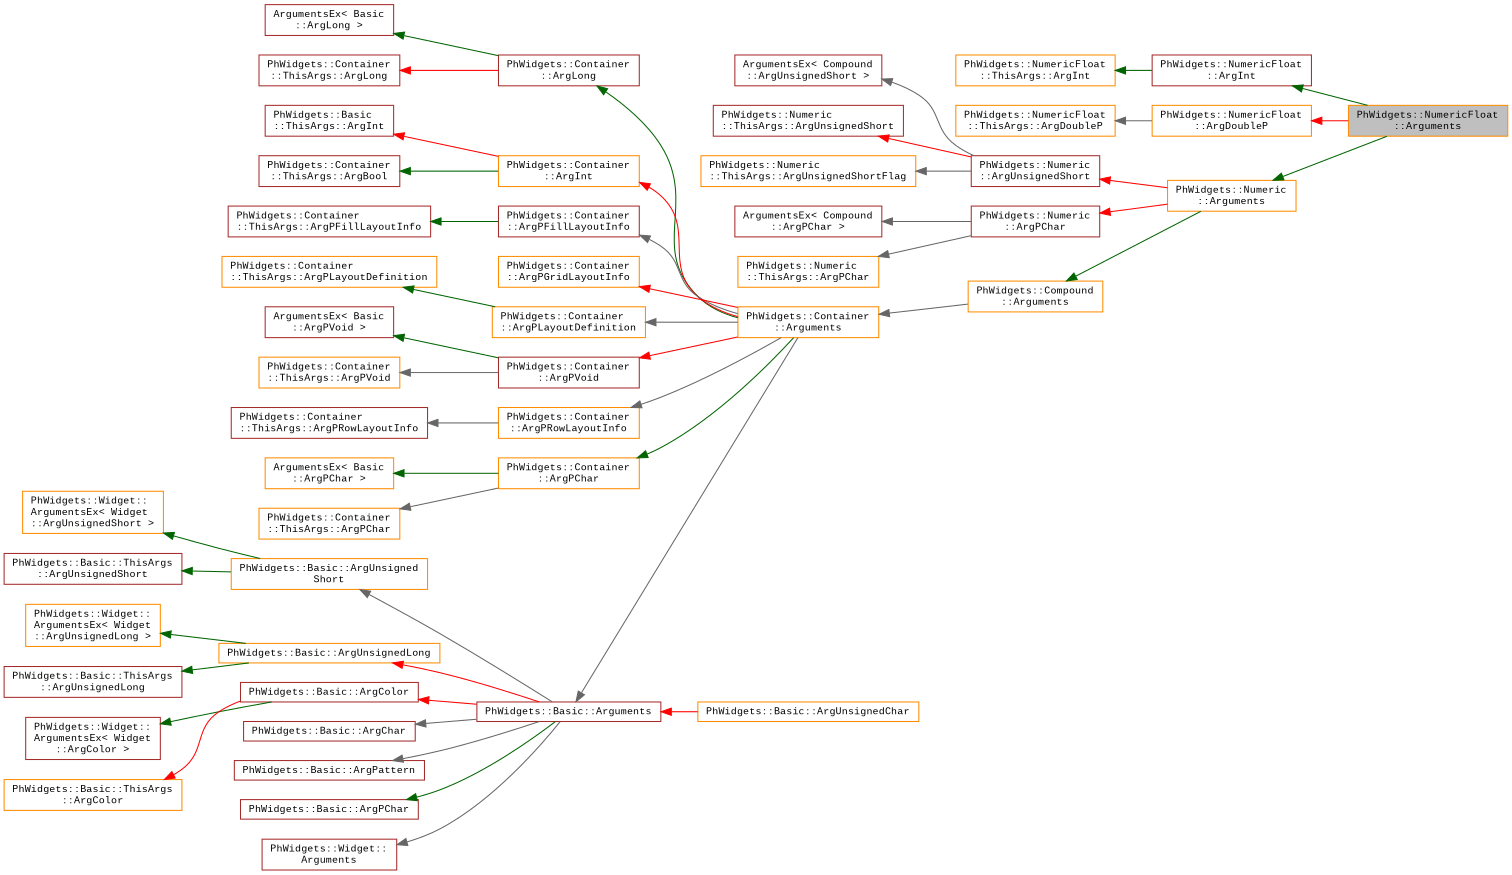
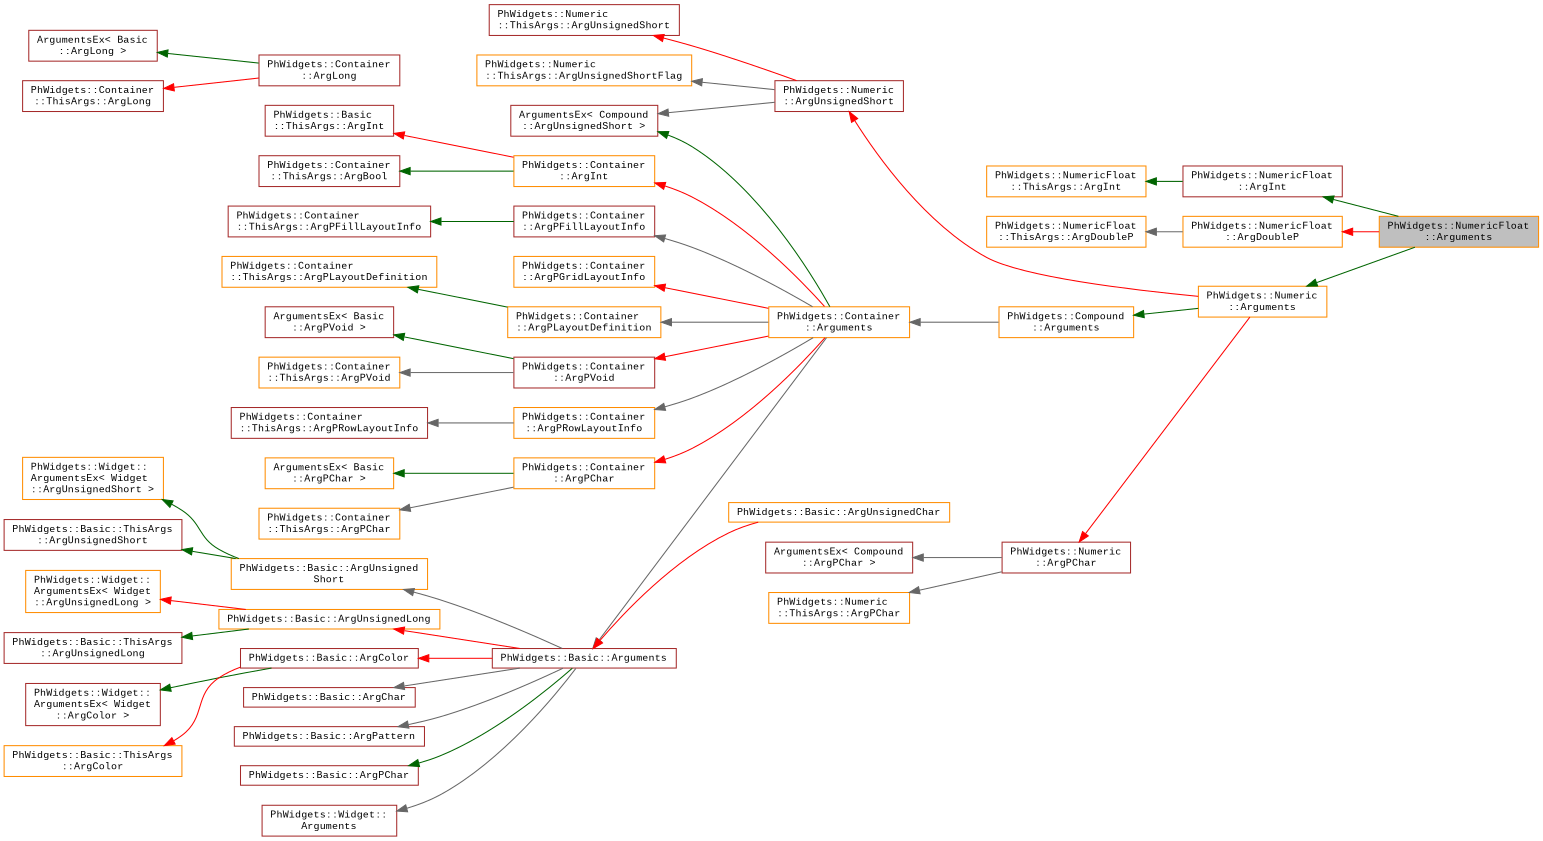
(676, 200) -> (761, 208)
(726, 403) -> (752, 408)
(208, 639) -> (208, 605)
